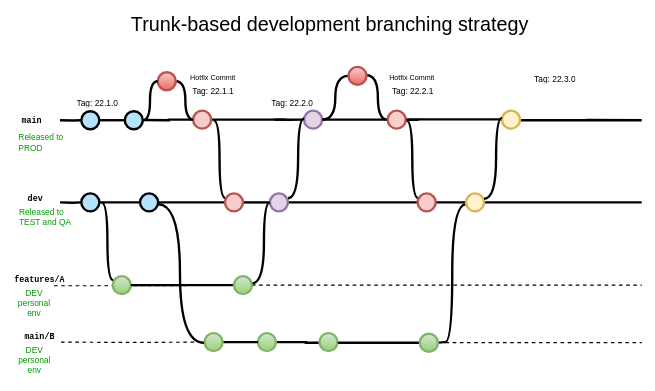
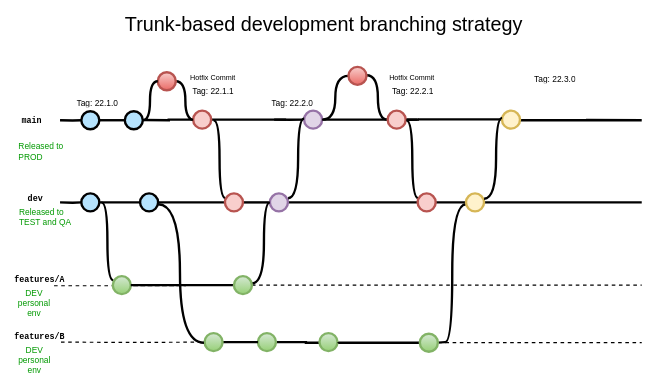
(330, 24) -> (324, 24)
(41, 143) -> (41, 152)
(39, 336) -> (39, 336)
